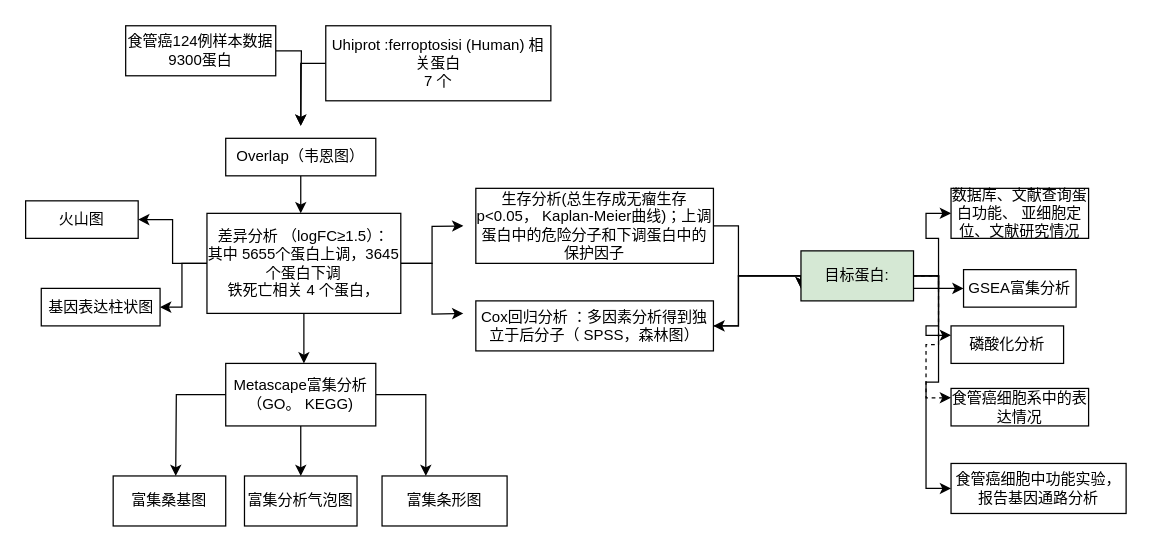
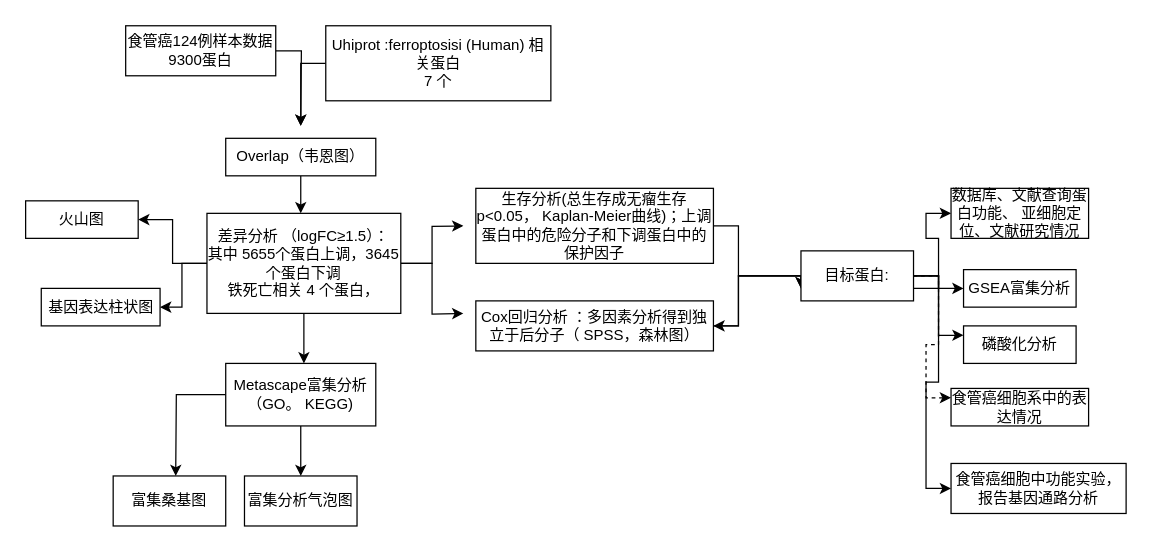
(857, 276) -> (857, 276)
(1007, 344) -> (1019, 344)
(426, 405) -> none
(444, 501) -> none
